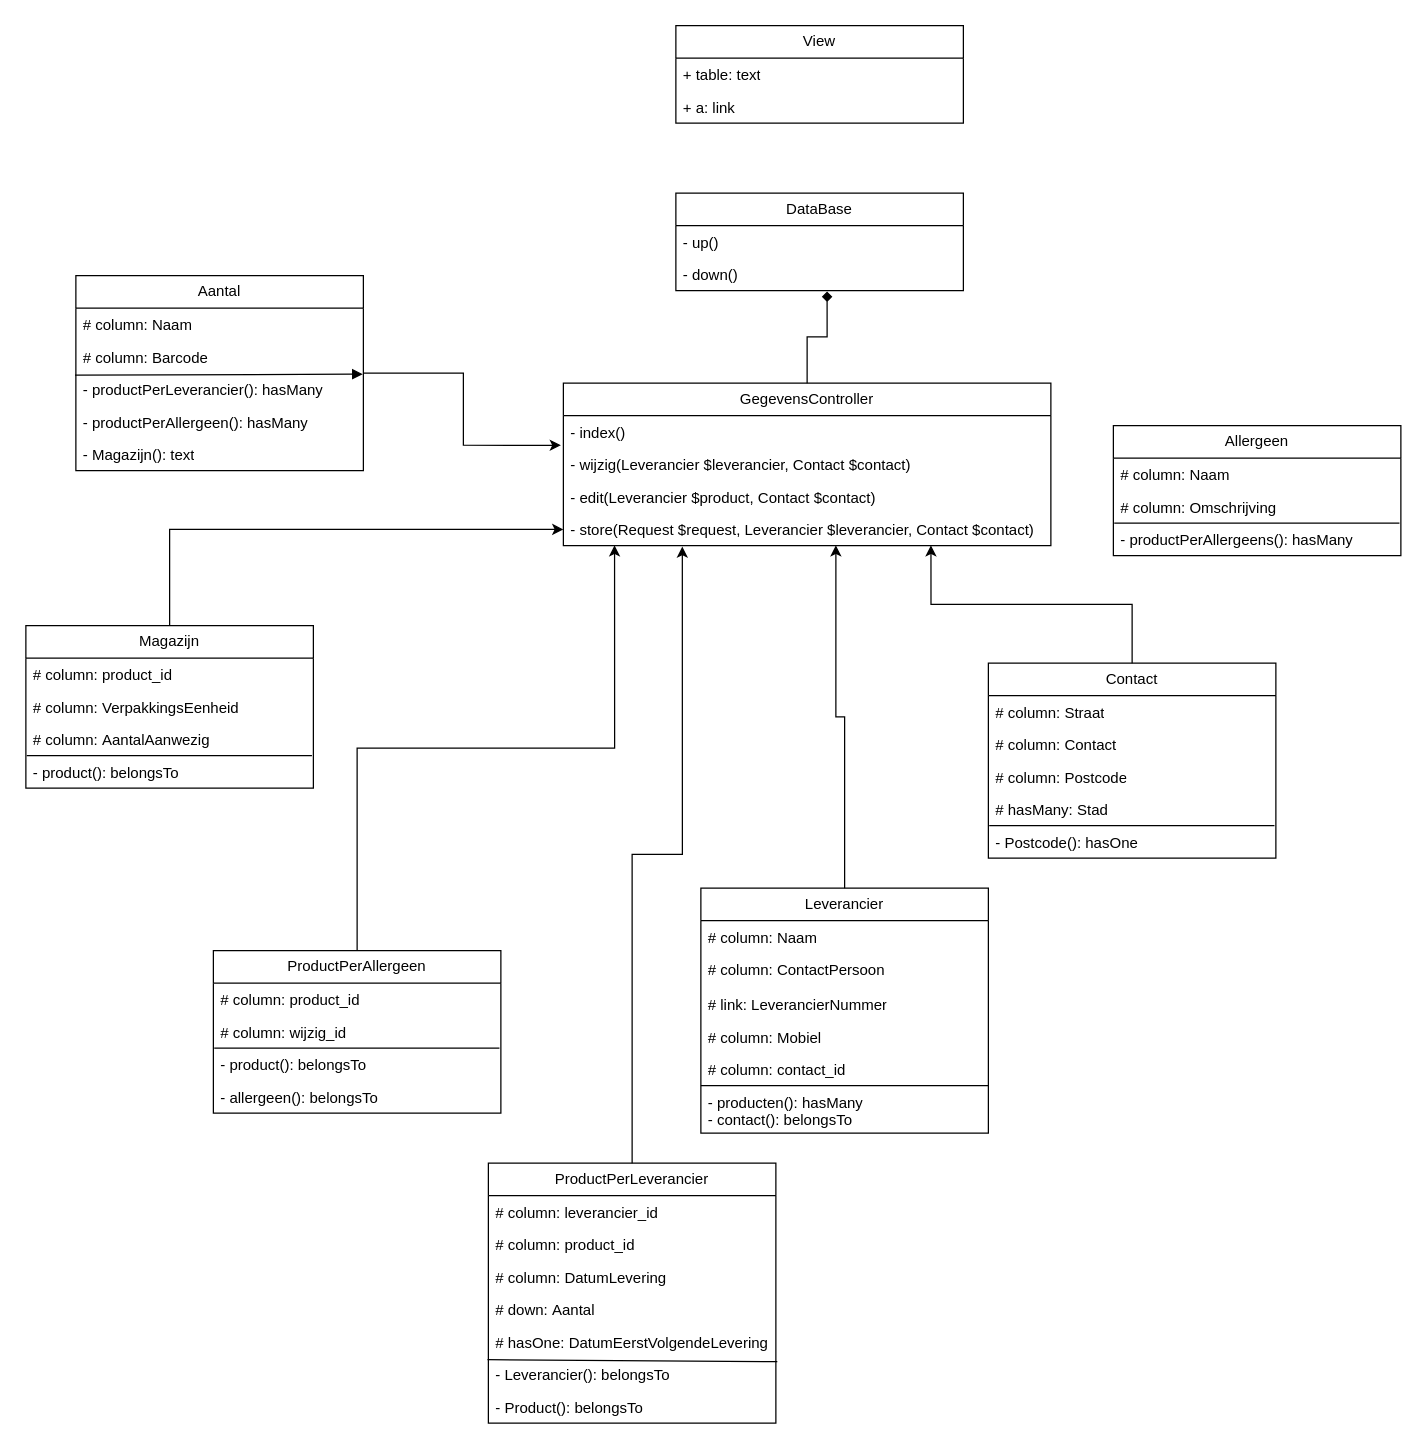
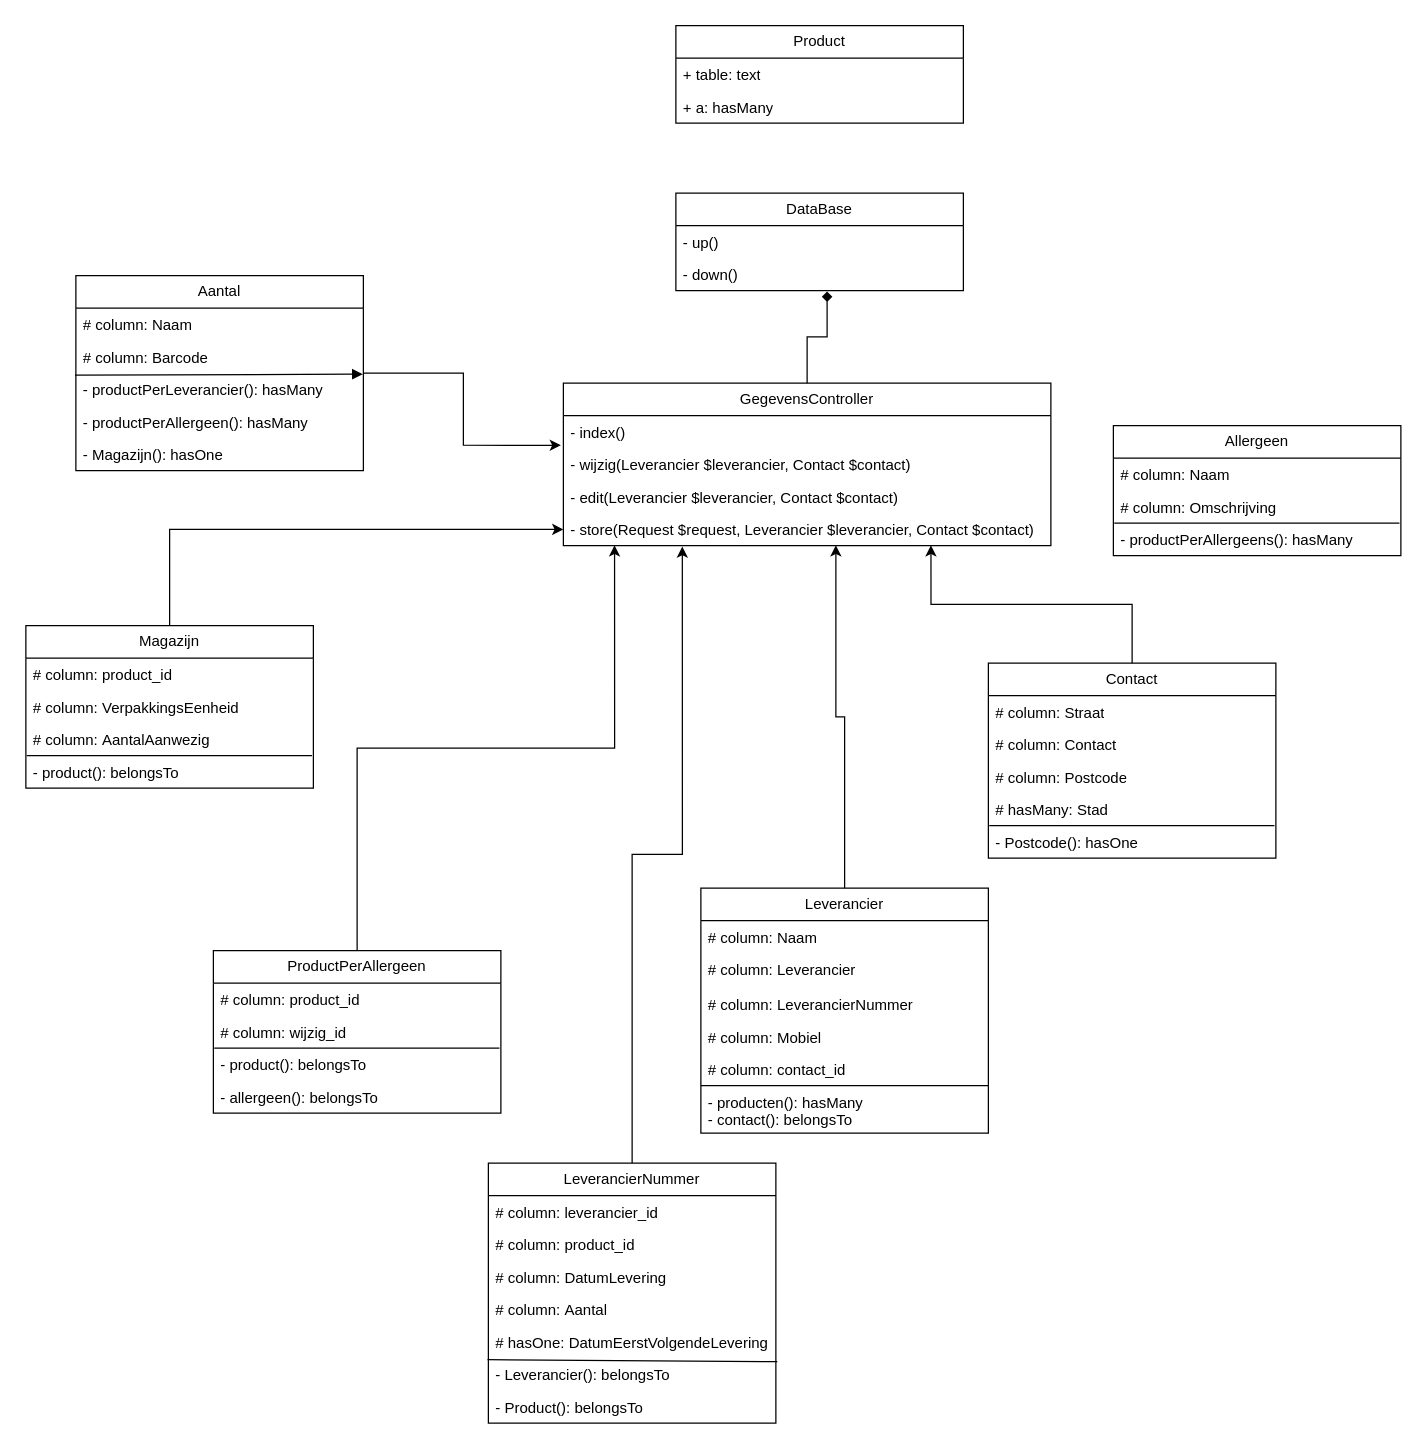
(819, 42) -> (819, 42)
(711, 108) -> (728, 108)
(151, 456) -> (159, 456)
(750, 498) -> (763, 498)
(803, 971) -> (789, 971)
(803, 1006) -> (814, 1006)
(632, 1179) -> (632, 1179)
(549, 1311) -> (555, 1311)
